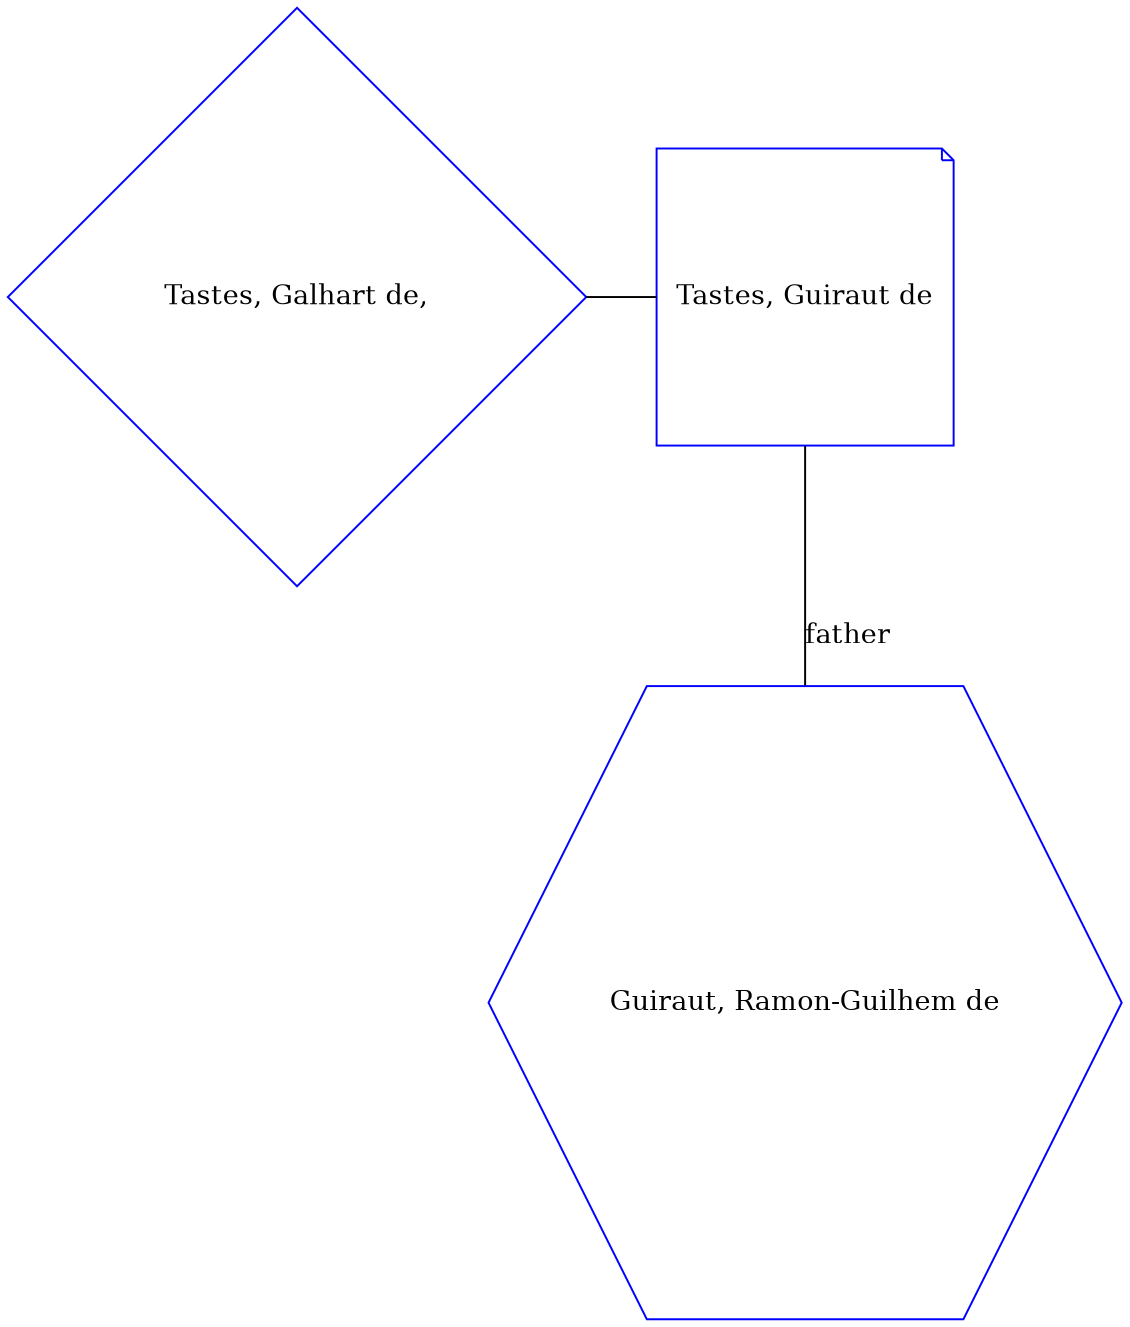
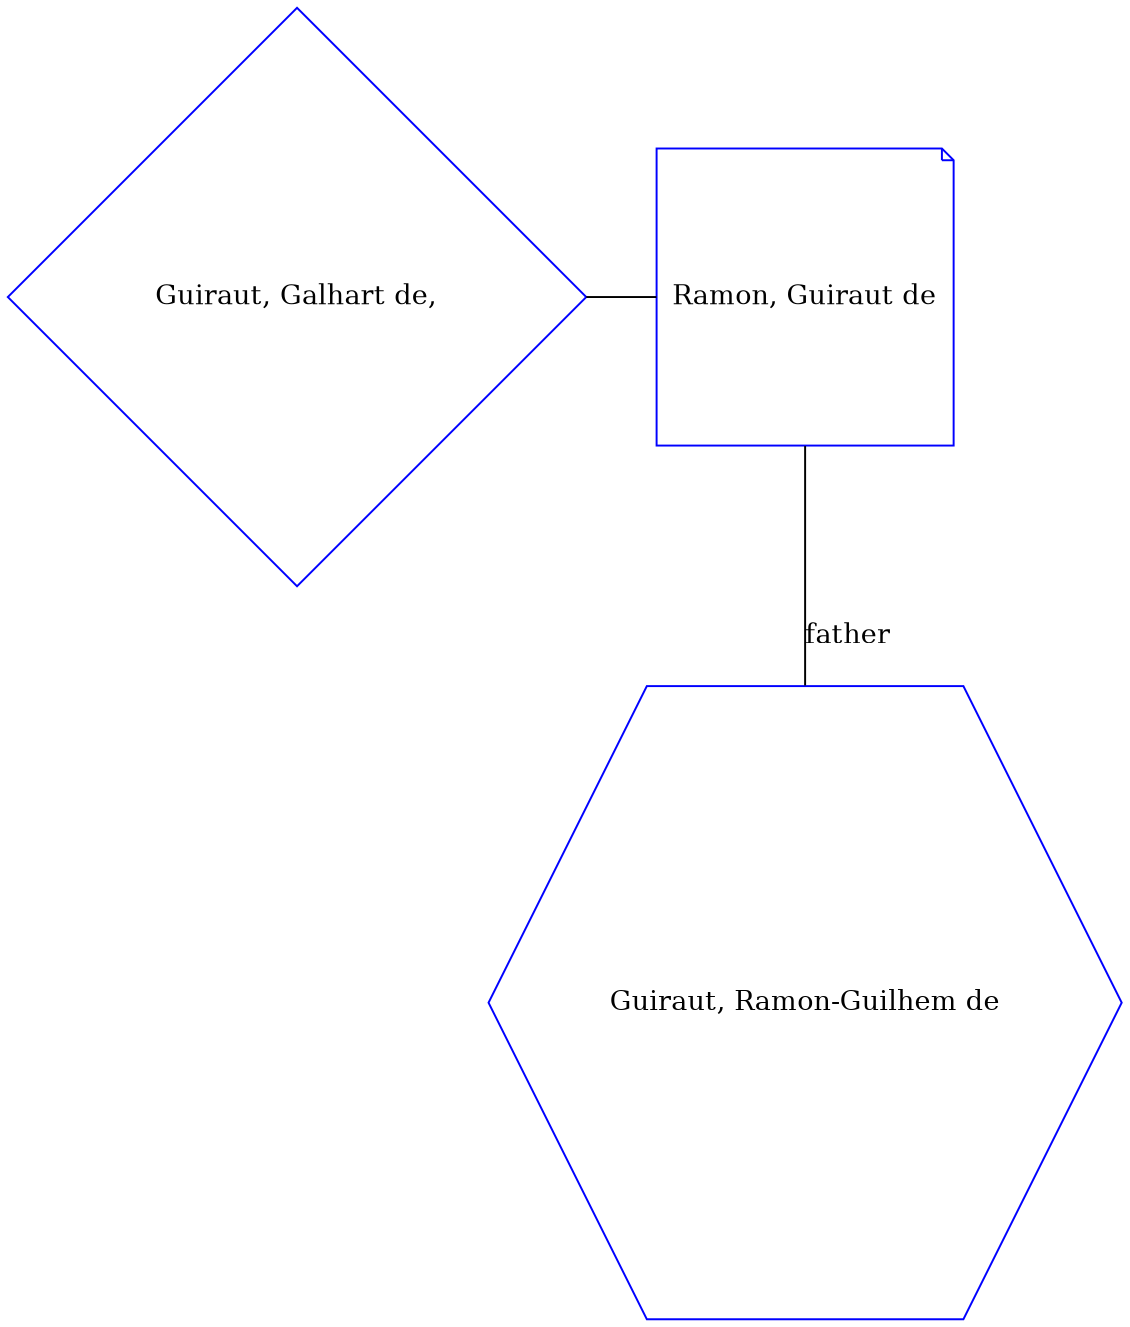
(297, 297) -> (297, 297)
(805, 297) -> (805, 297)
